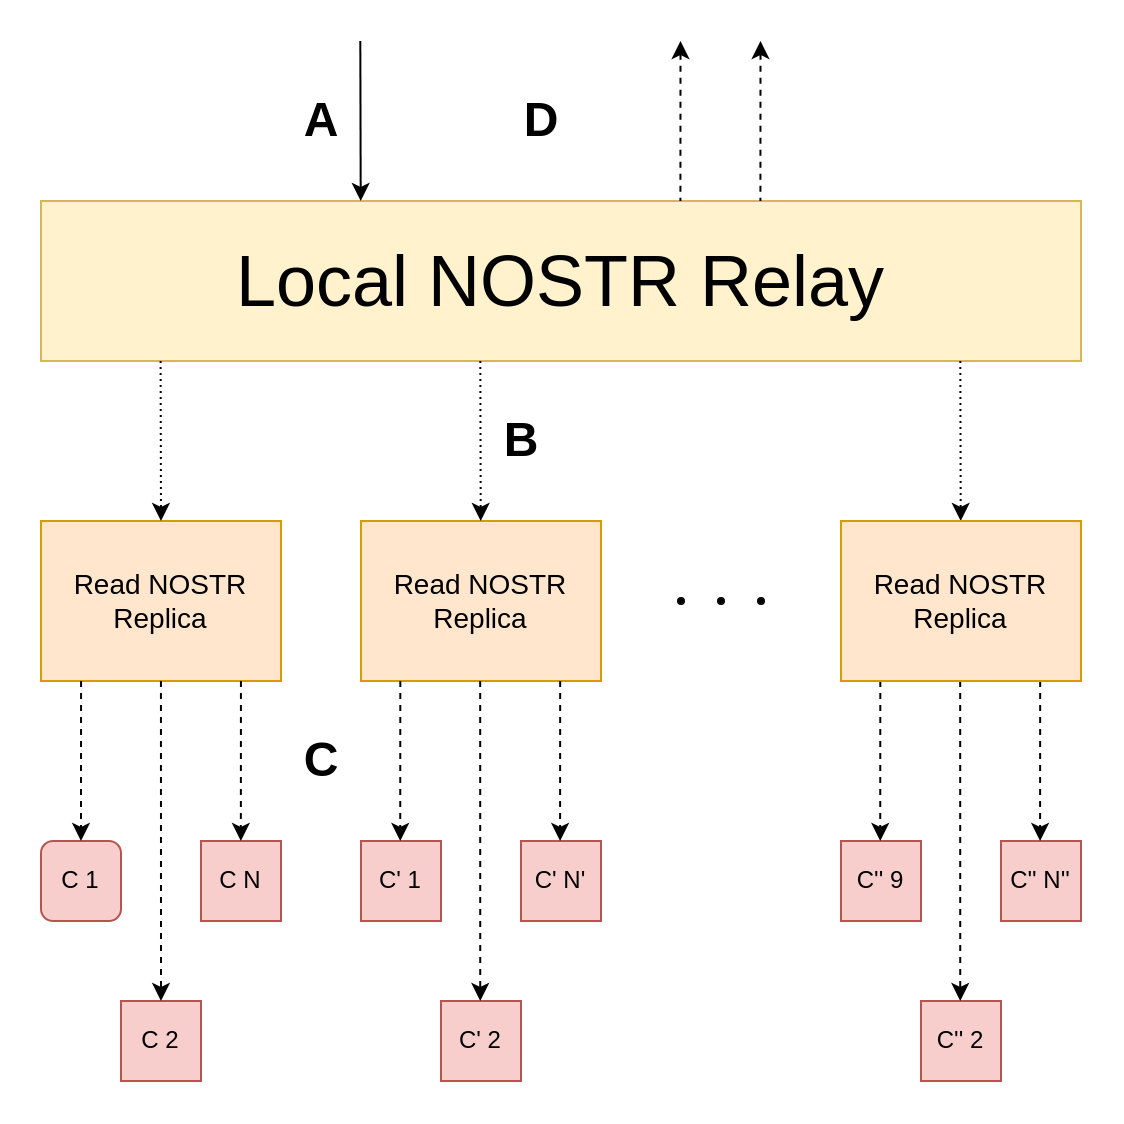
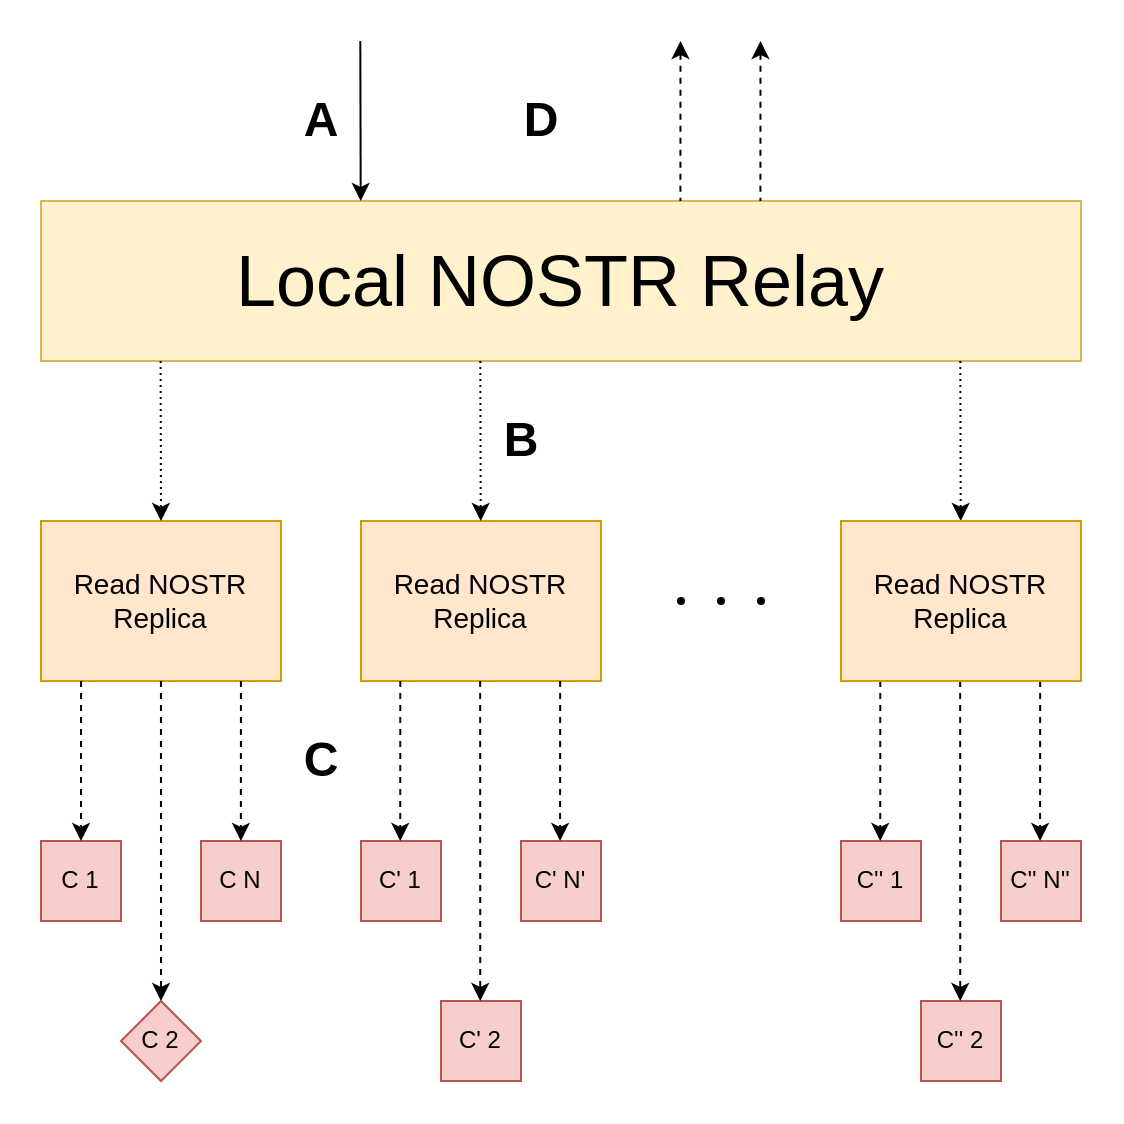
(81, 881) -> (81, 881)
(881, 881) -> (881, 881)
(161, 1041) -> (161, 1041)
